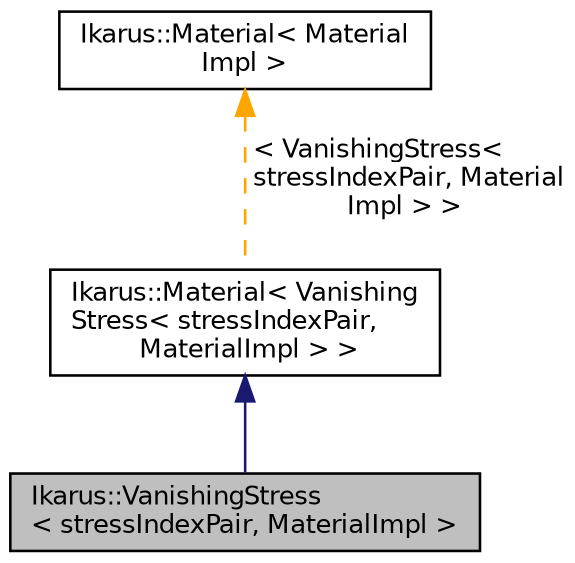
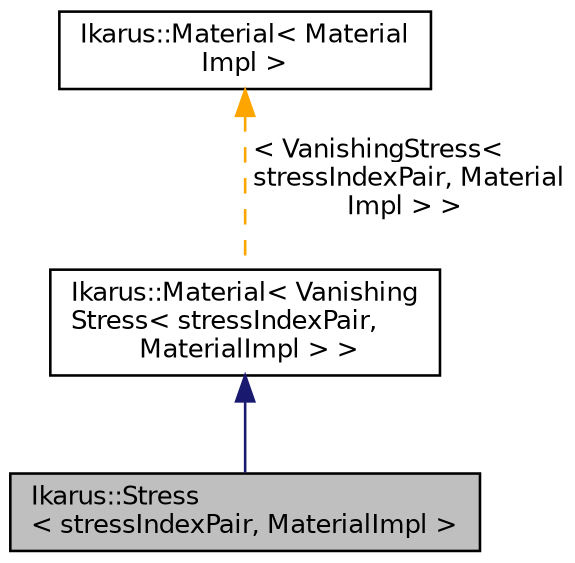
(245, 512) -> (245, 512)
